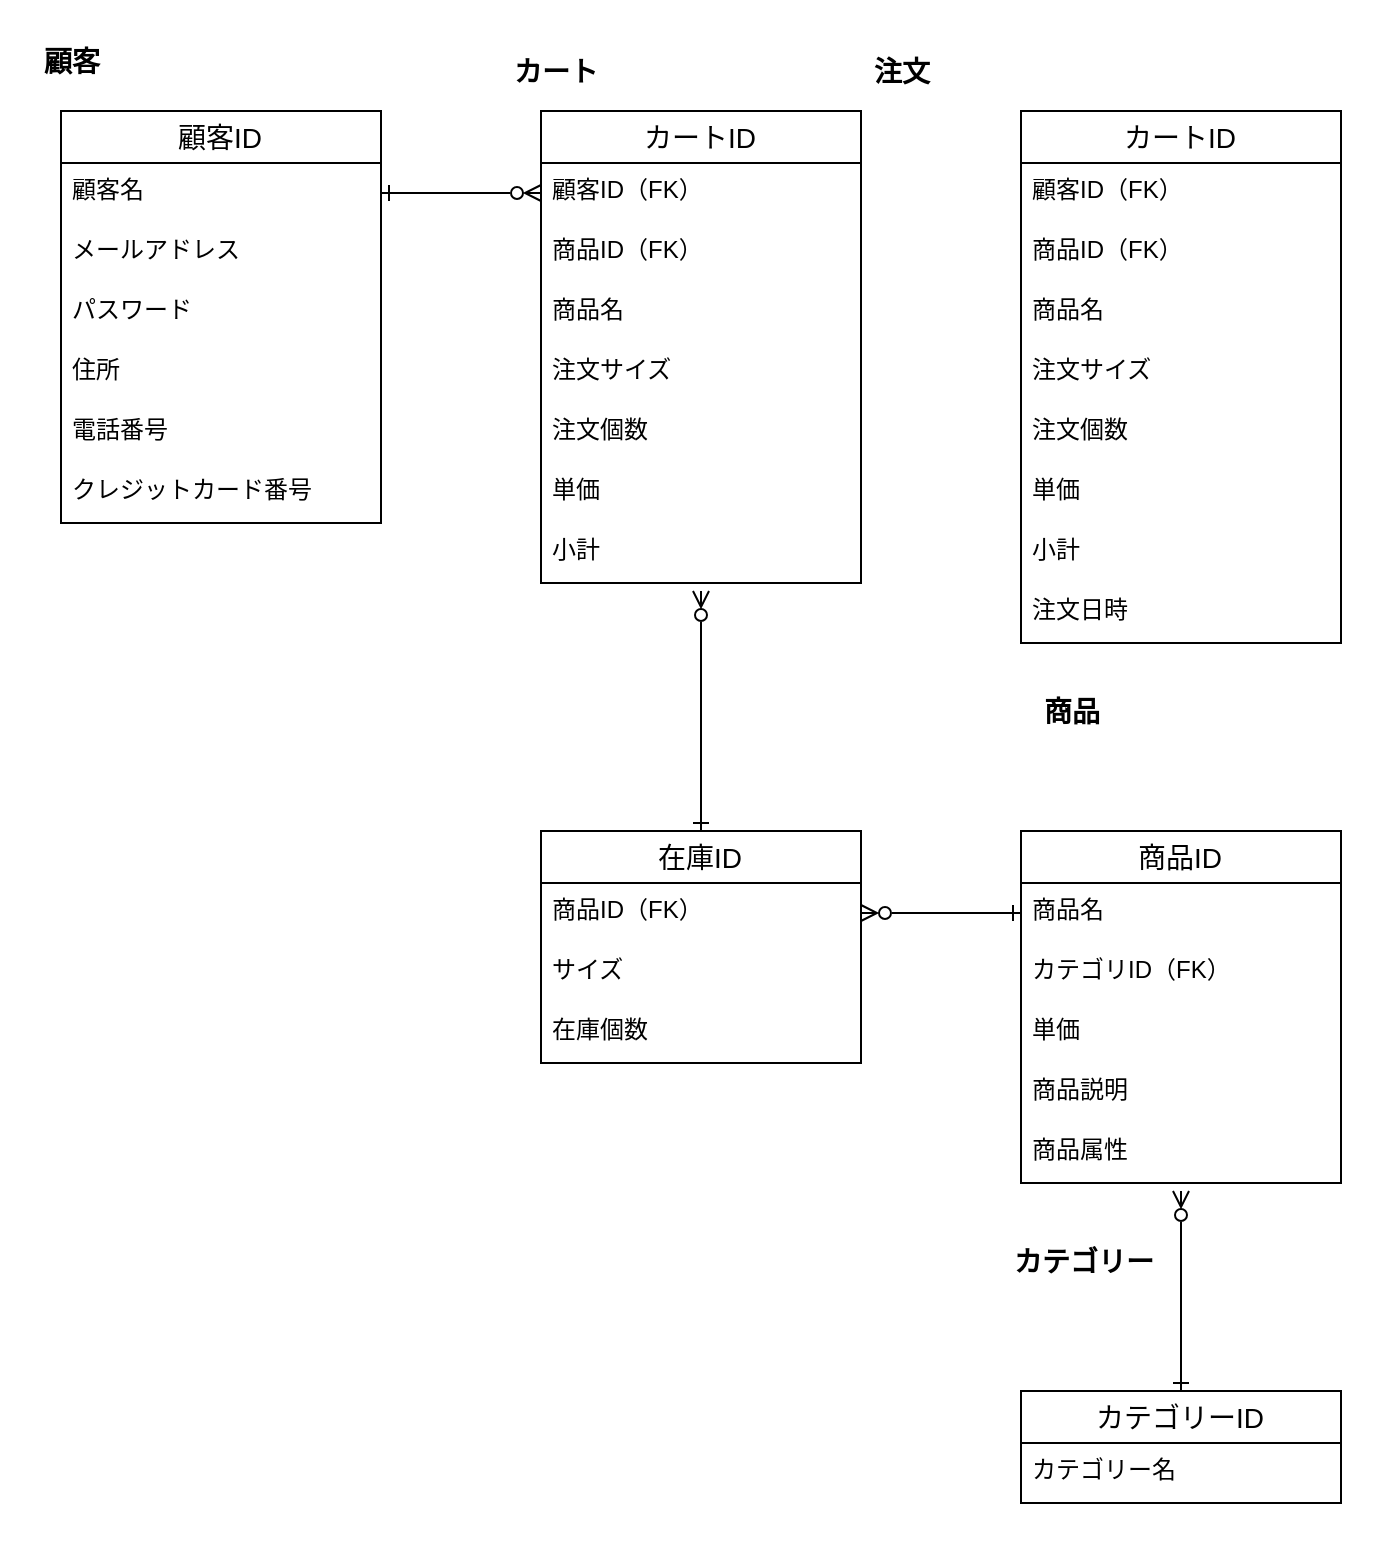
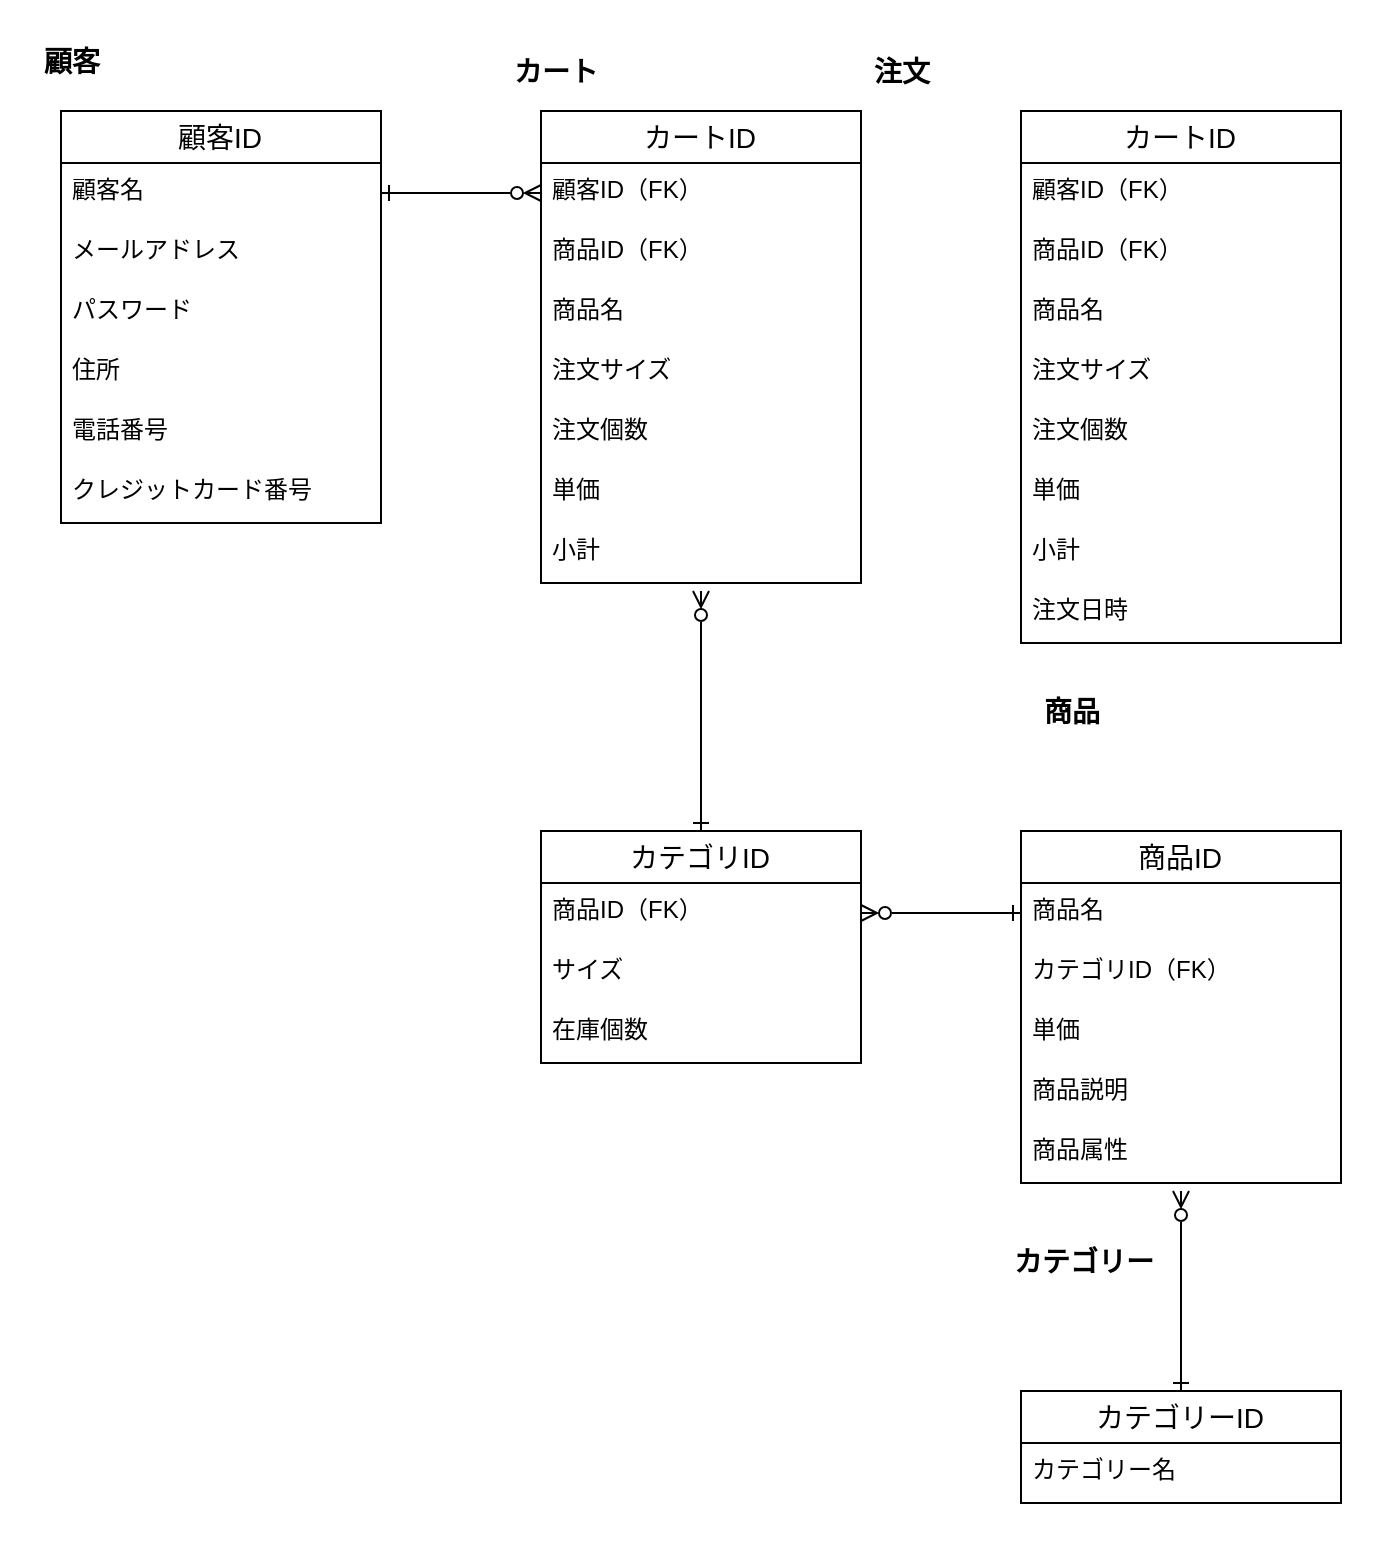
(700, 859) -> (700, 859)
